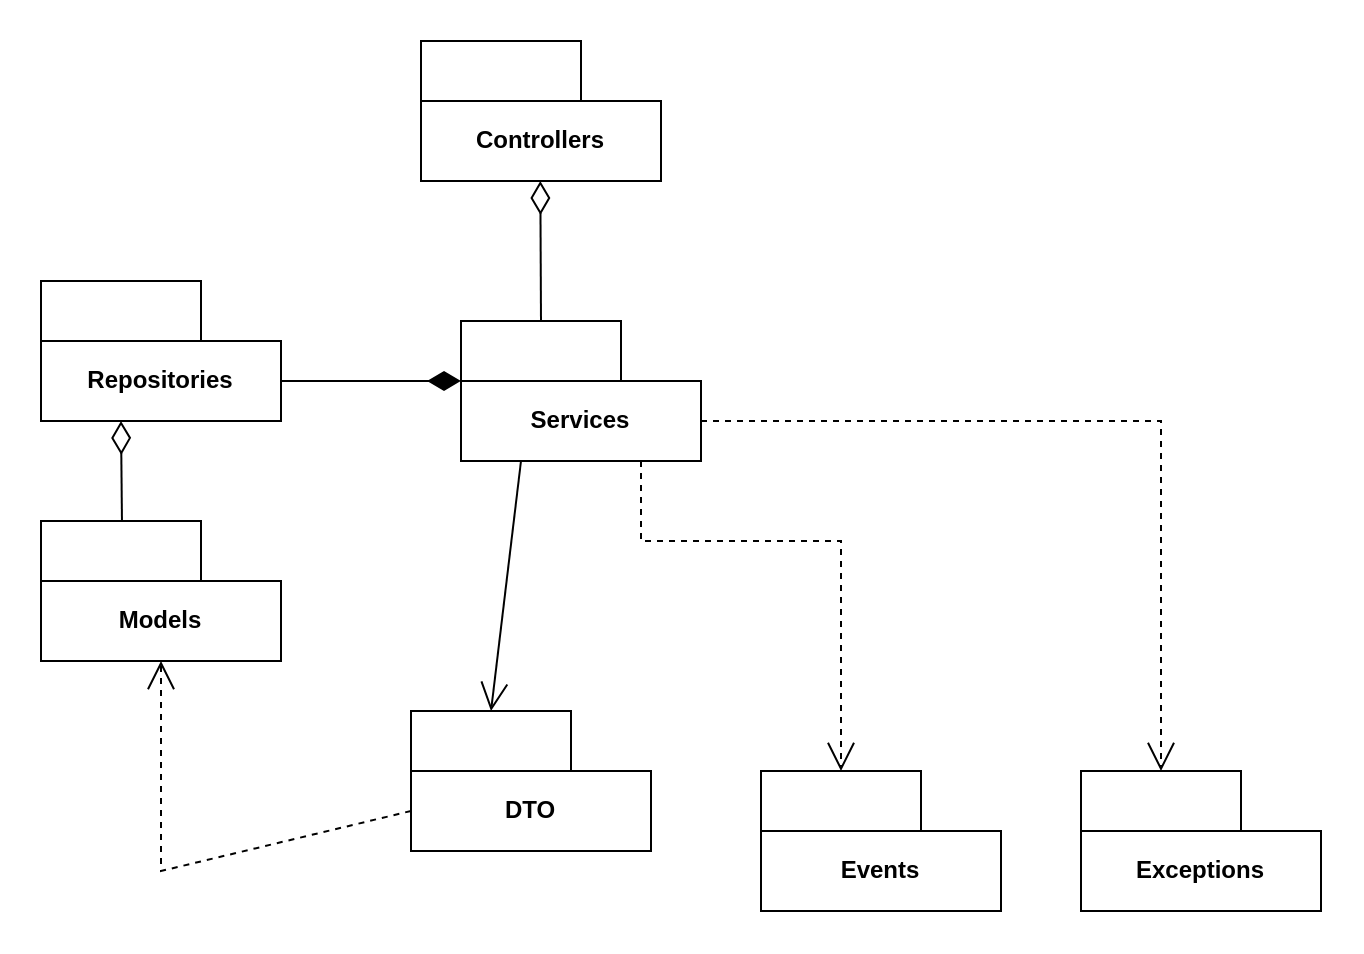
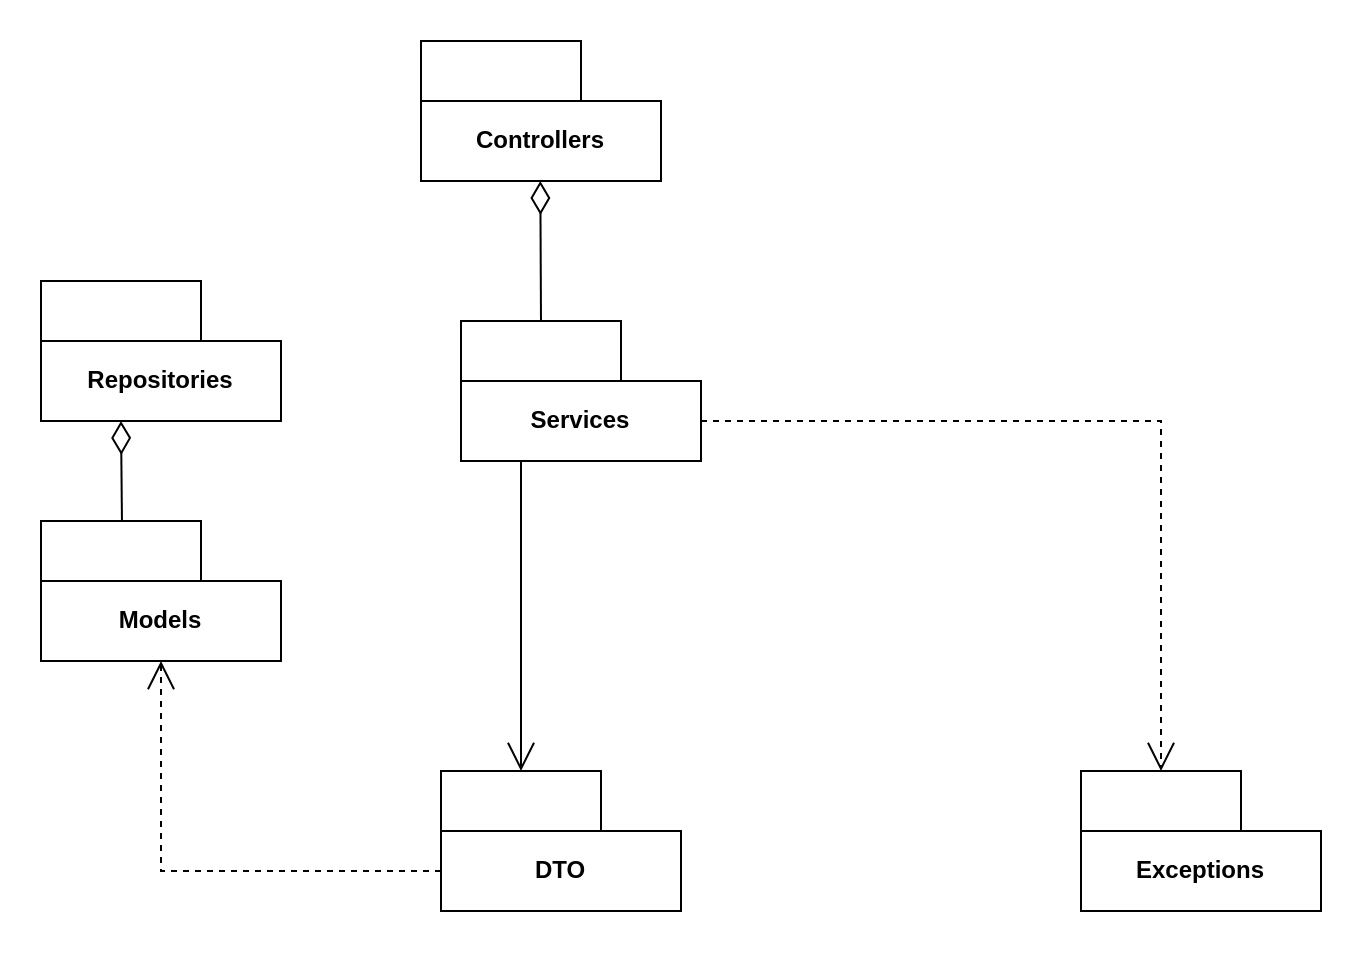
(355, 381) -> none
(813, 541) -> none
(531, 781) -> (561, 841)
(881, 841) -> none
